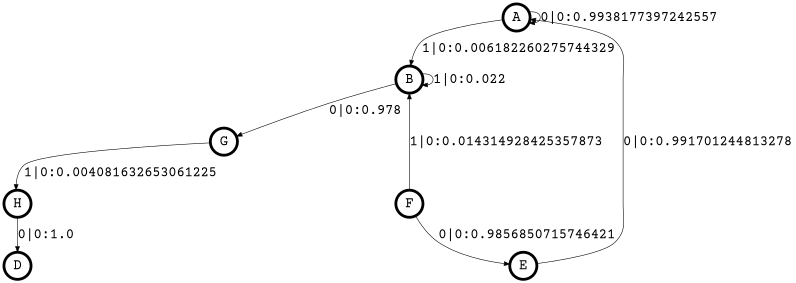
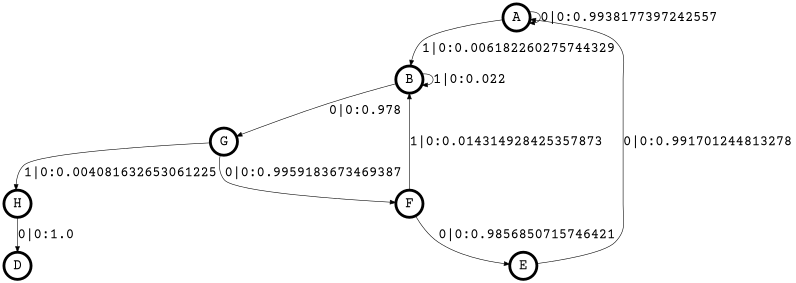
none -> (293, 195)
